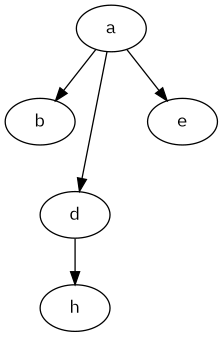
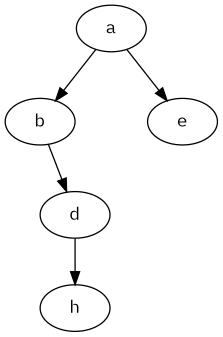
(94, 115) -> (55, 162)
